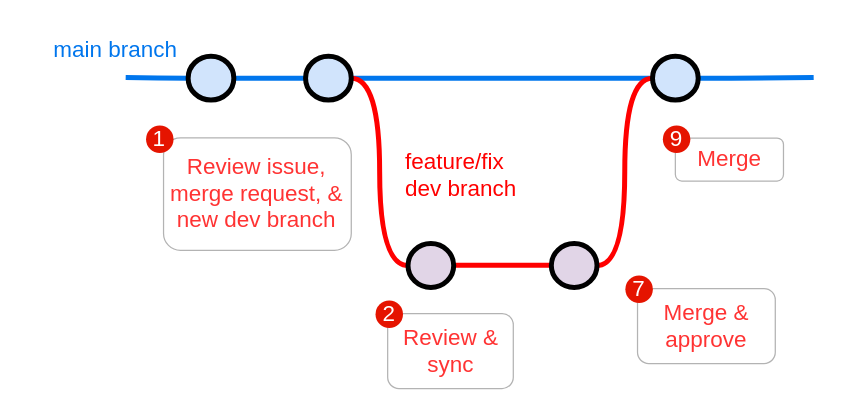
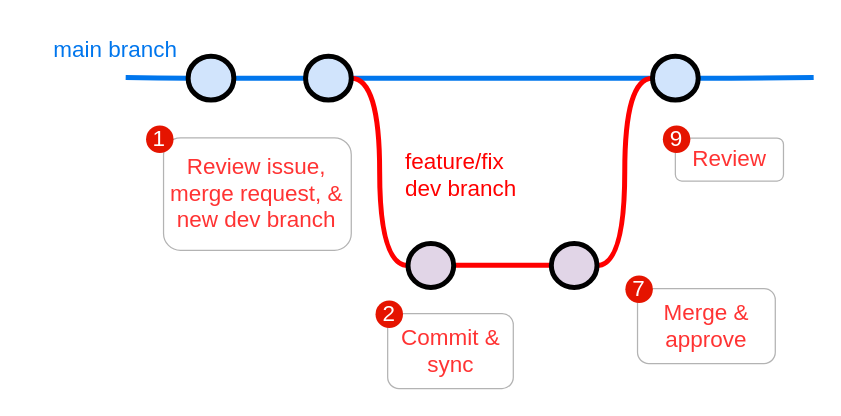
(730, 159) -> (730, 159)
(451, 352) -> (451, 352)
